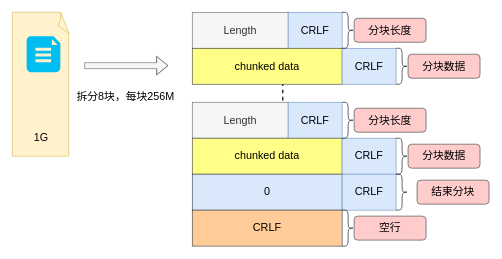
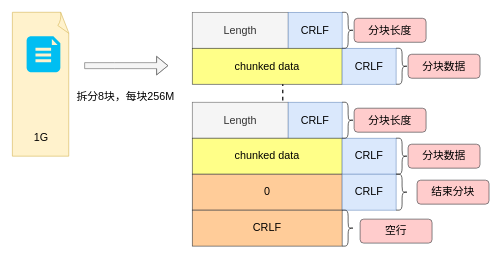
(267, 192) -> (267, 192)
(390, 228) -> (396, 231)
